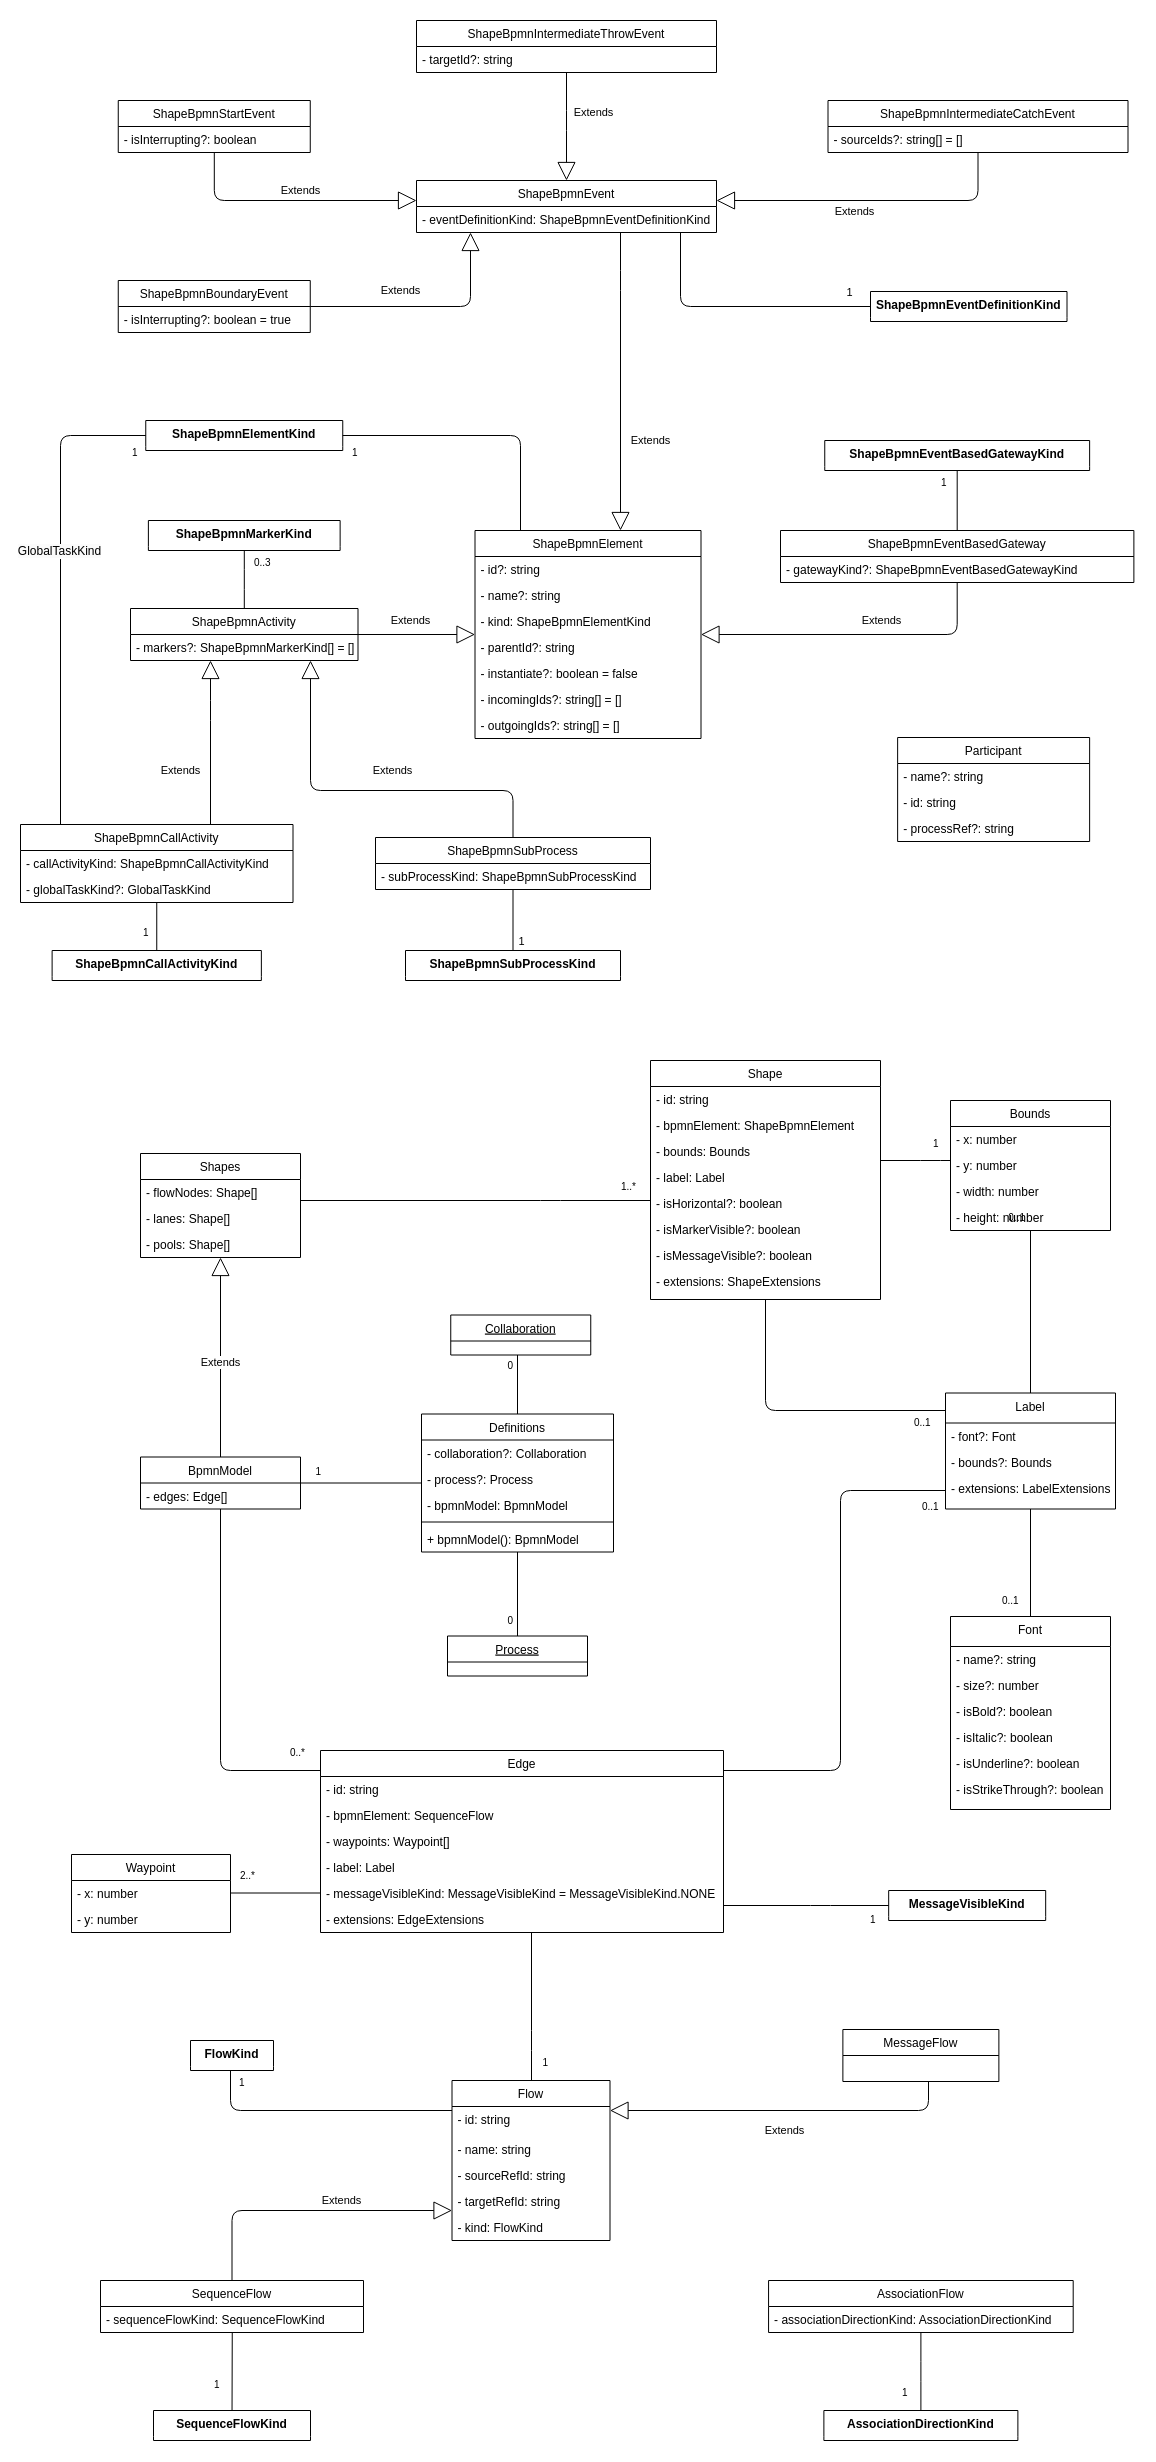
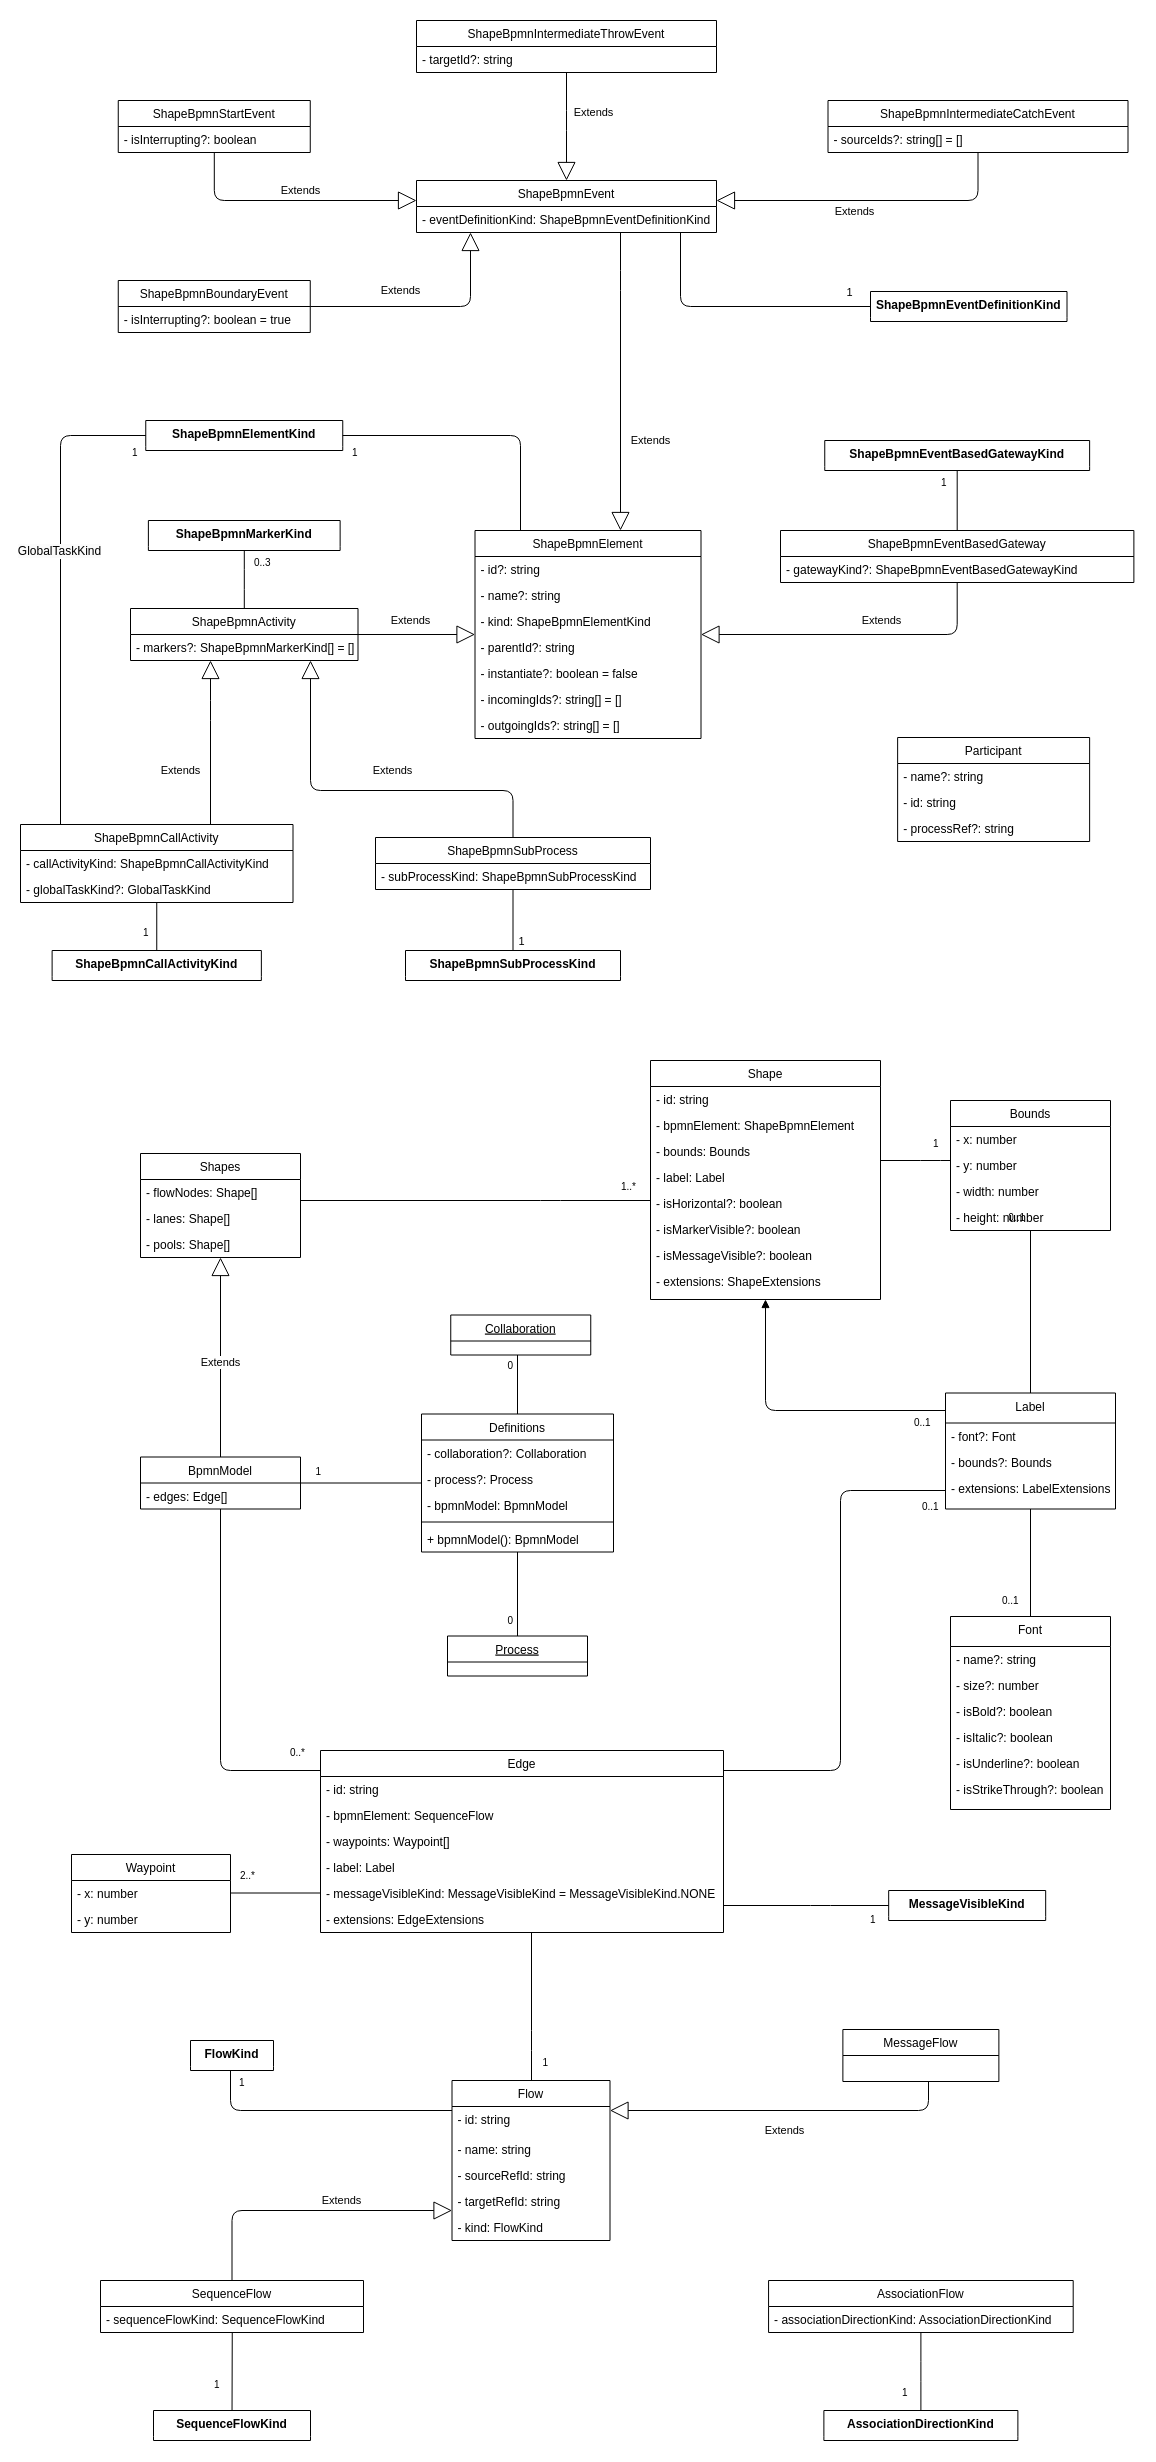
(766, 1305) -> (766, 1309)
